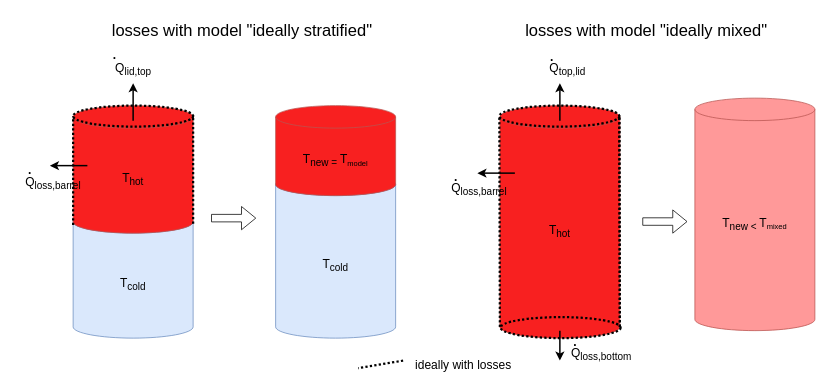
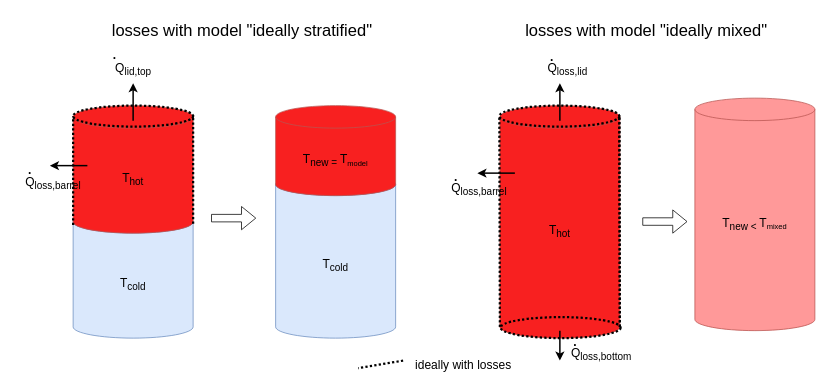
(568, 69) -> (568, 69)
